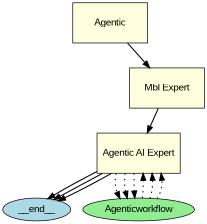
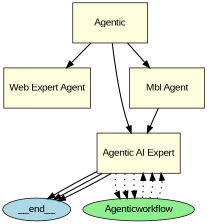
none -> (119, 85)
none -> (47, 88)
(167, 88) -> (167, 88)
